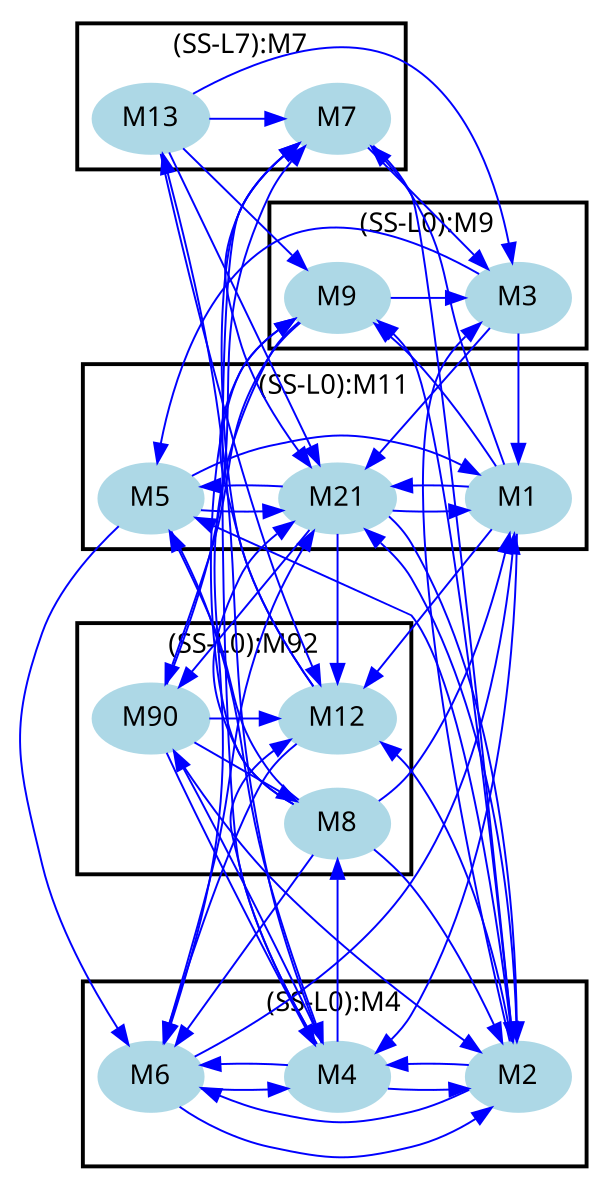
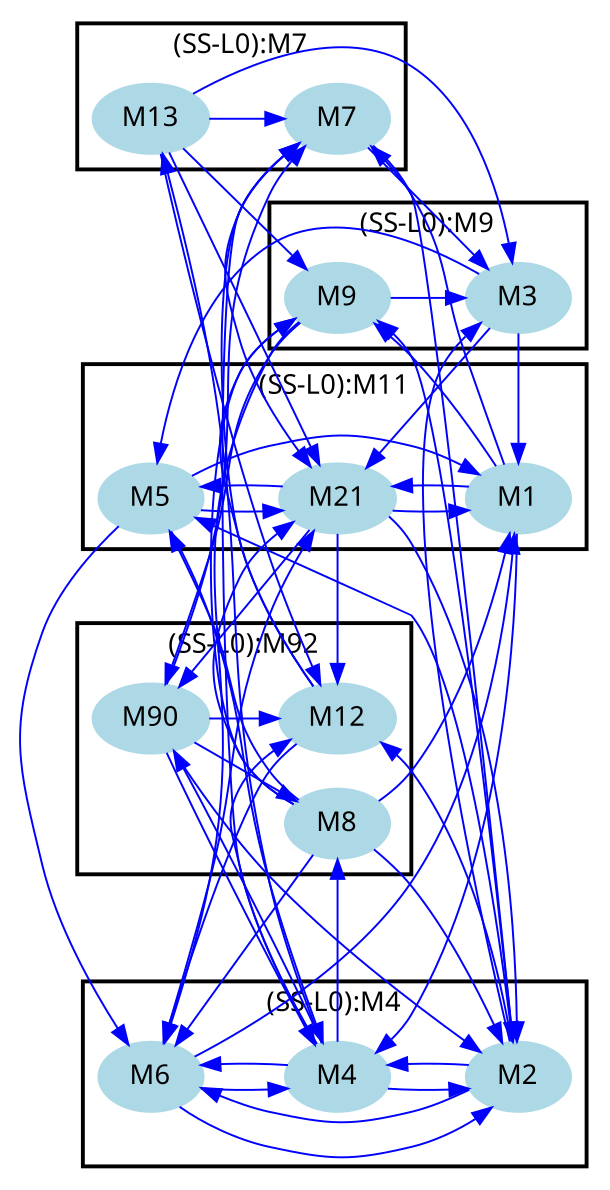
(241, 46) -> (241, 46)
(446, 586) -> none
(452, 667) -> none
